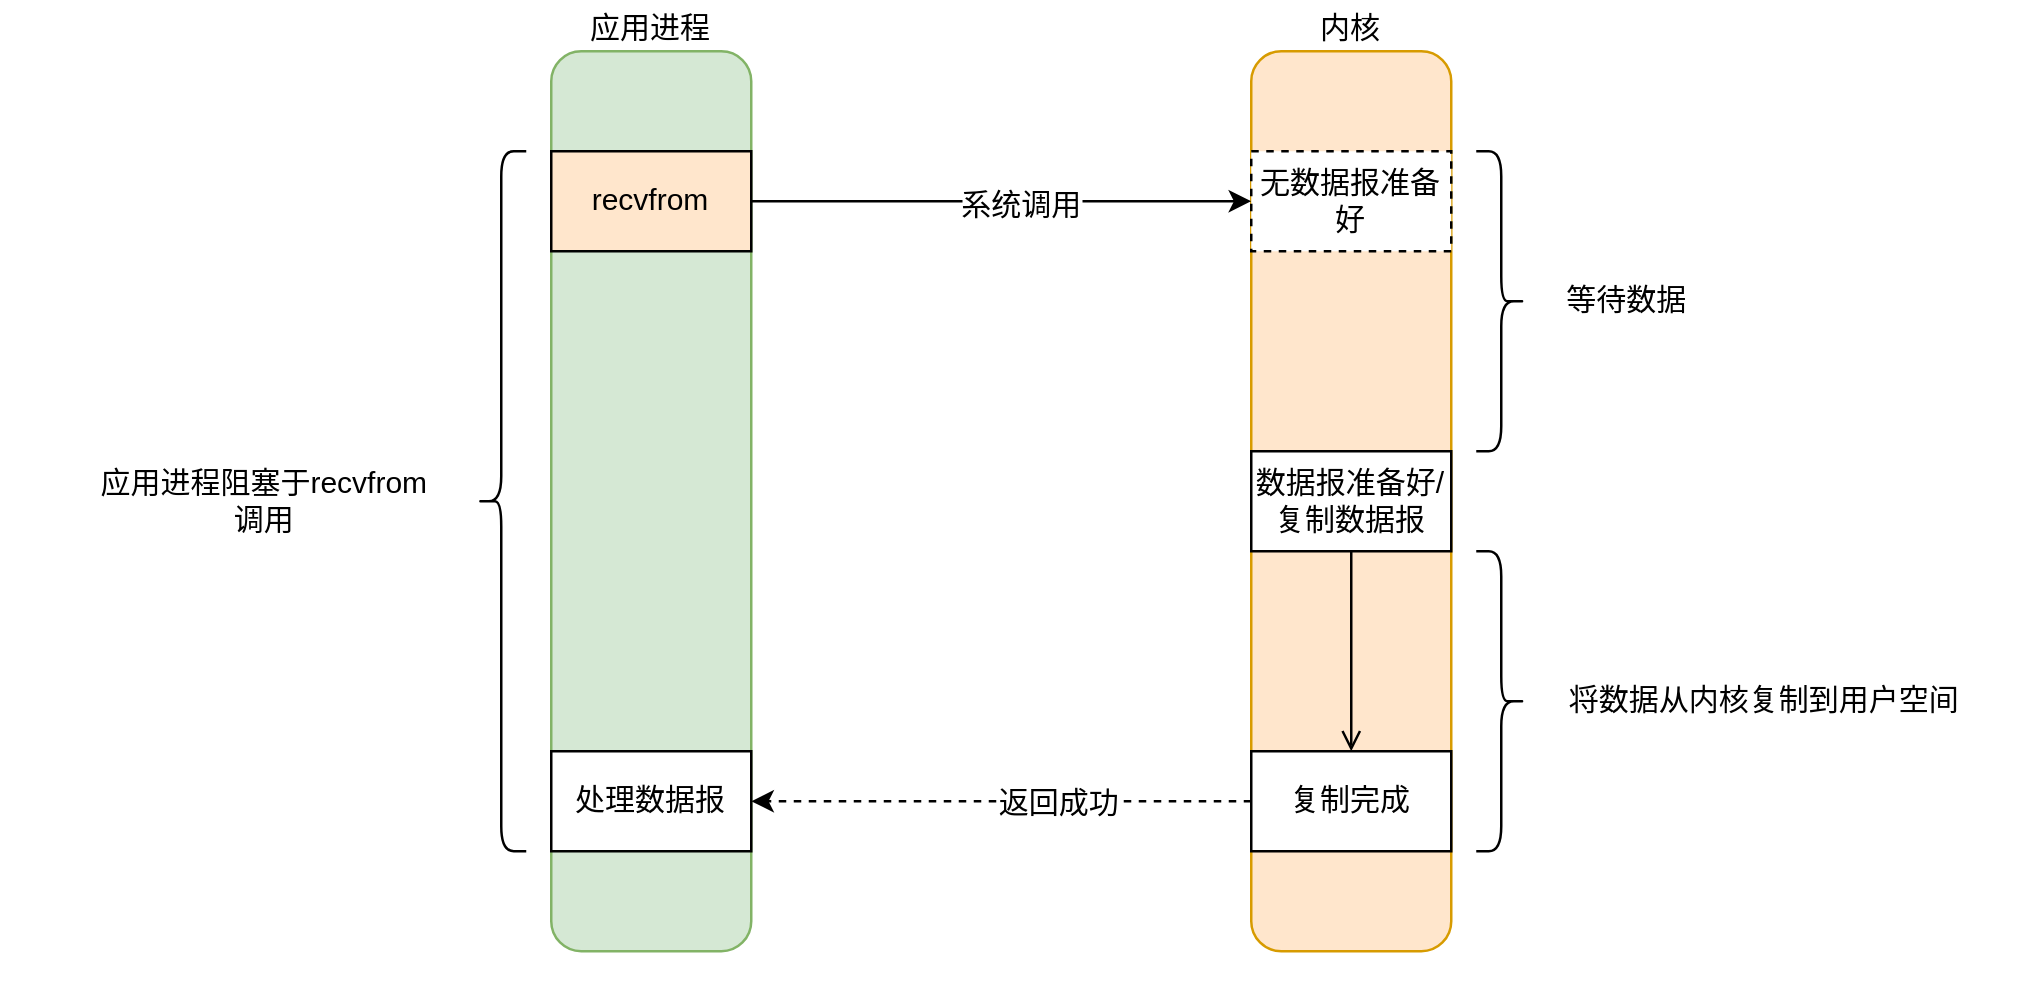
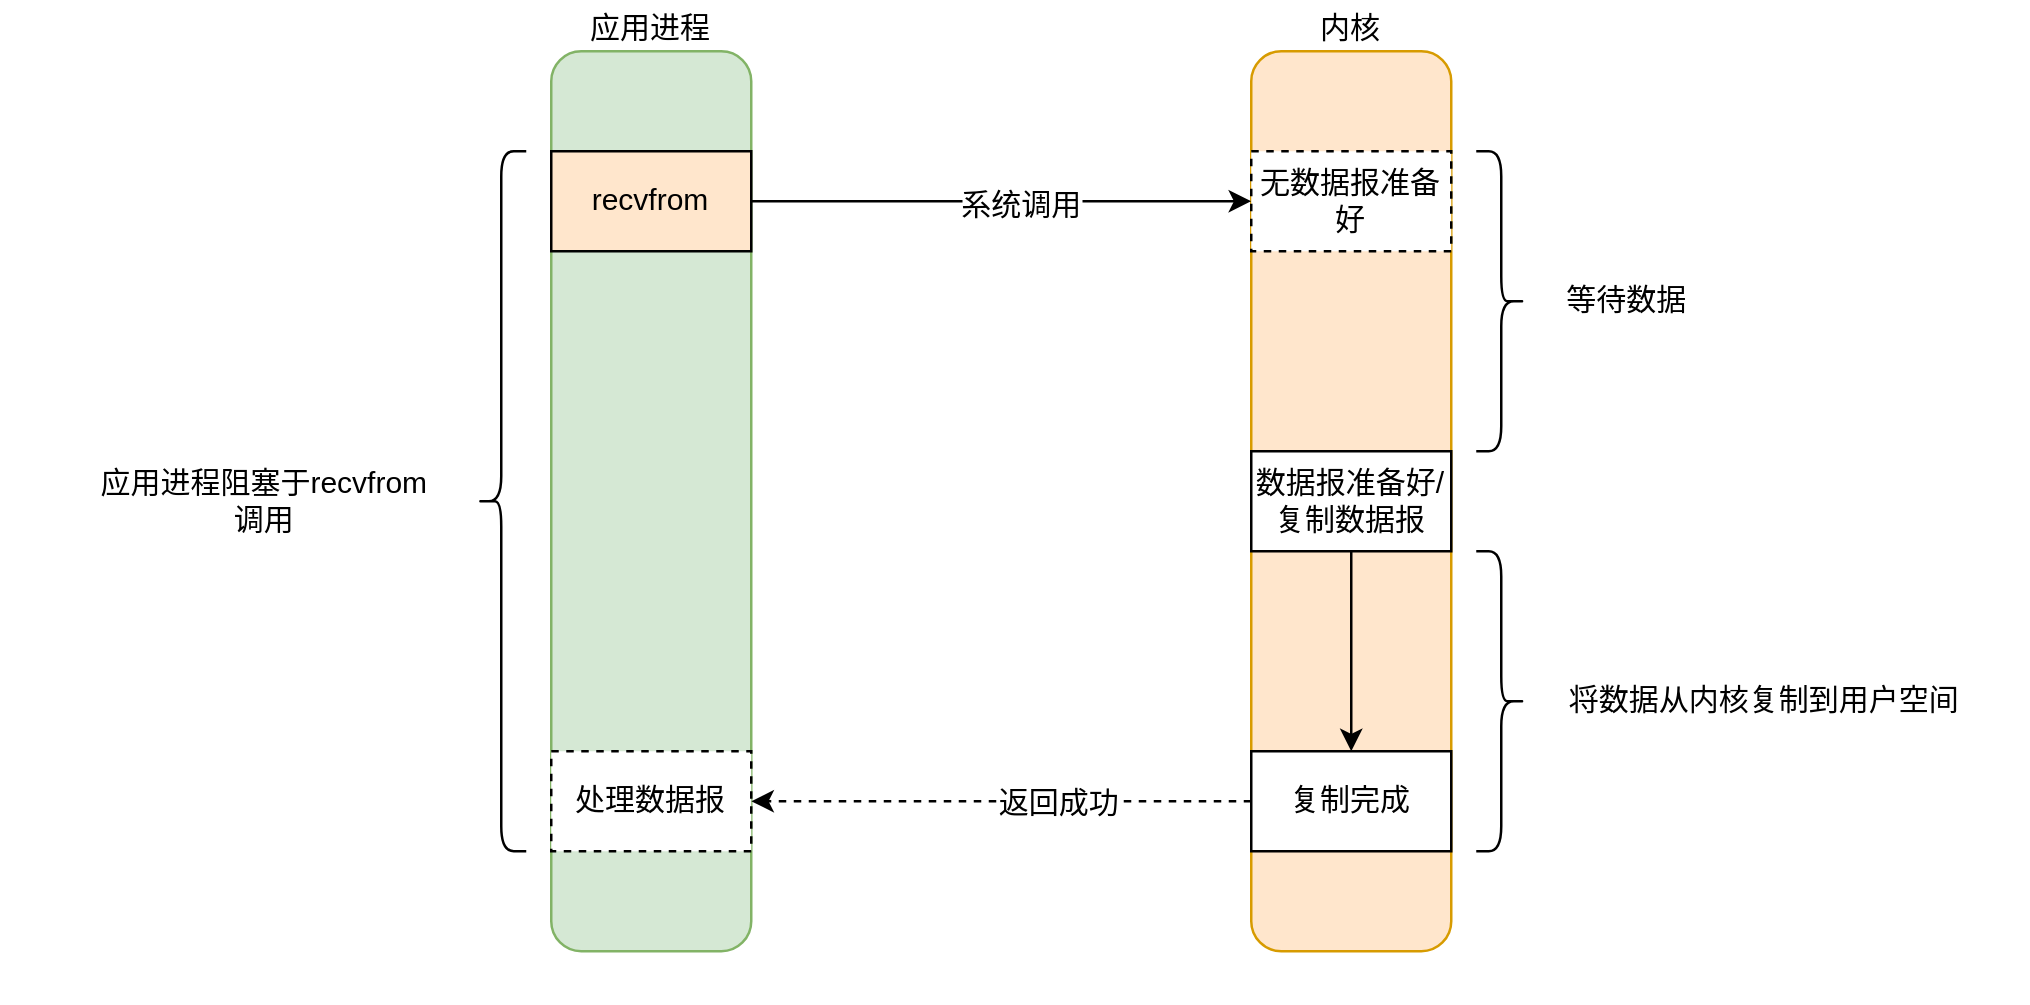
(1351, 737) -> (1351, 733)
(651, 801) -> (651, 801)
